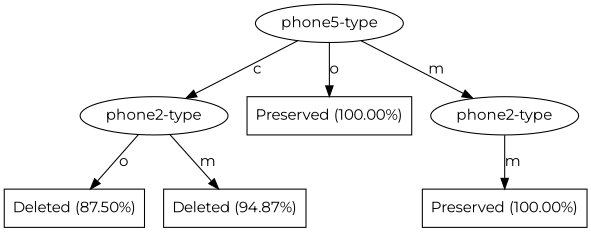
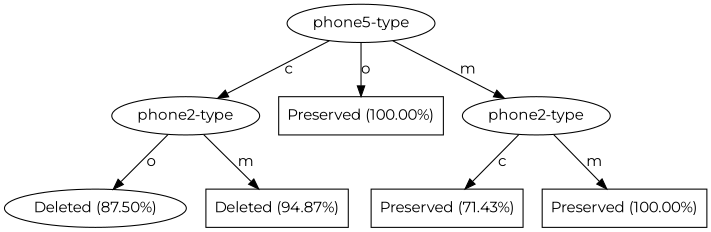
(74, 208) -> (95, 208)
none -> (447, 208)
